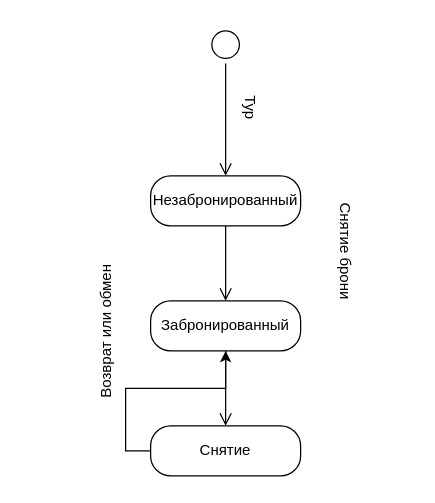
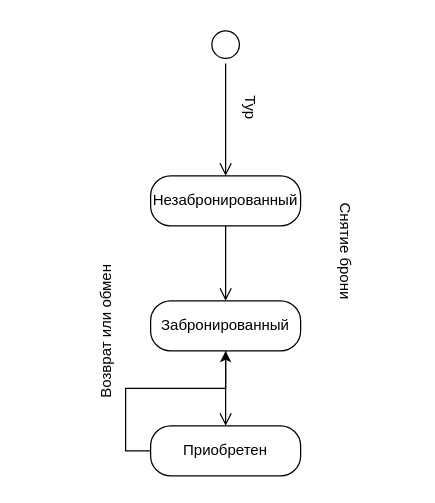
(226, 451) -> (226, 451)
